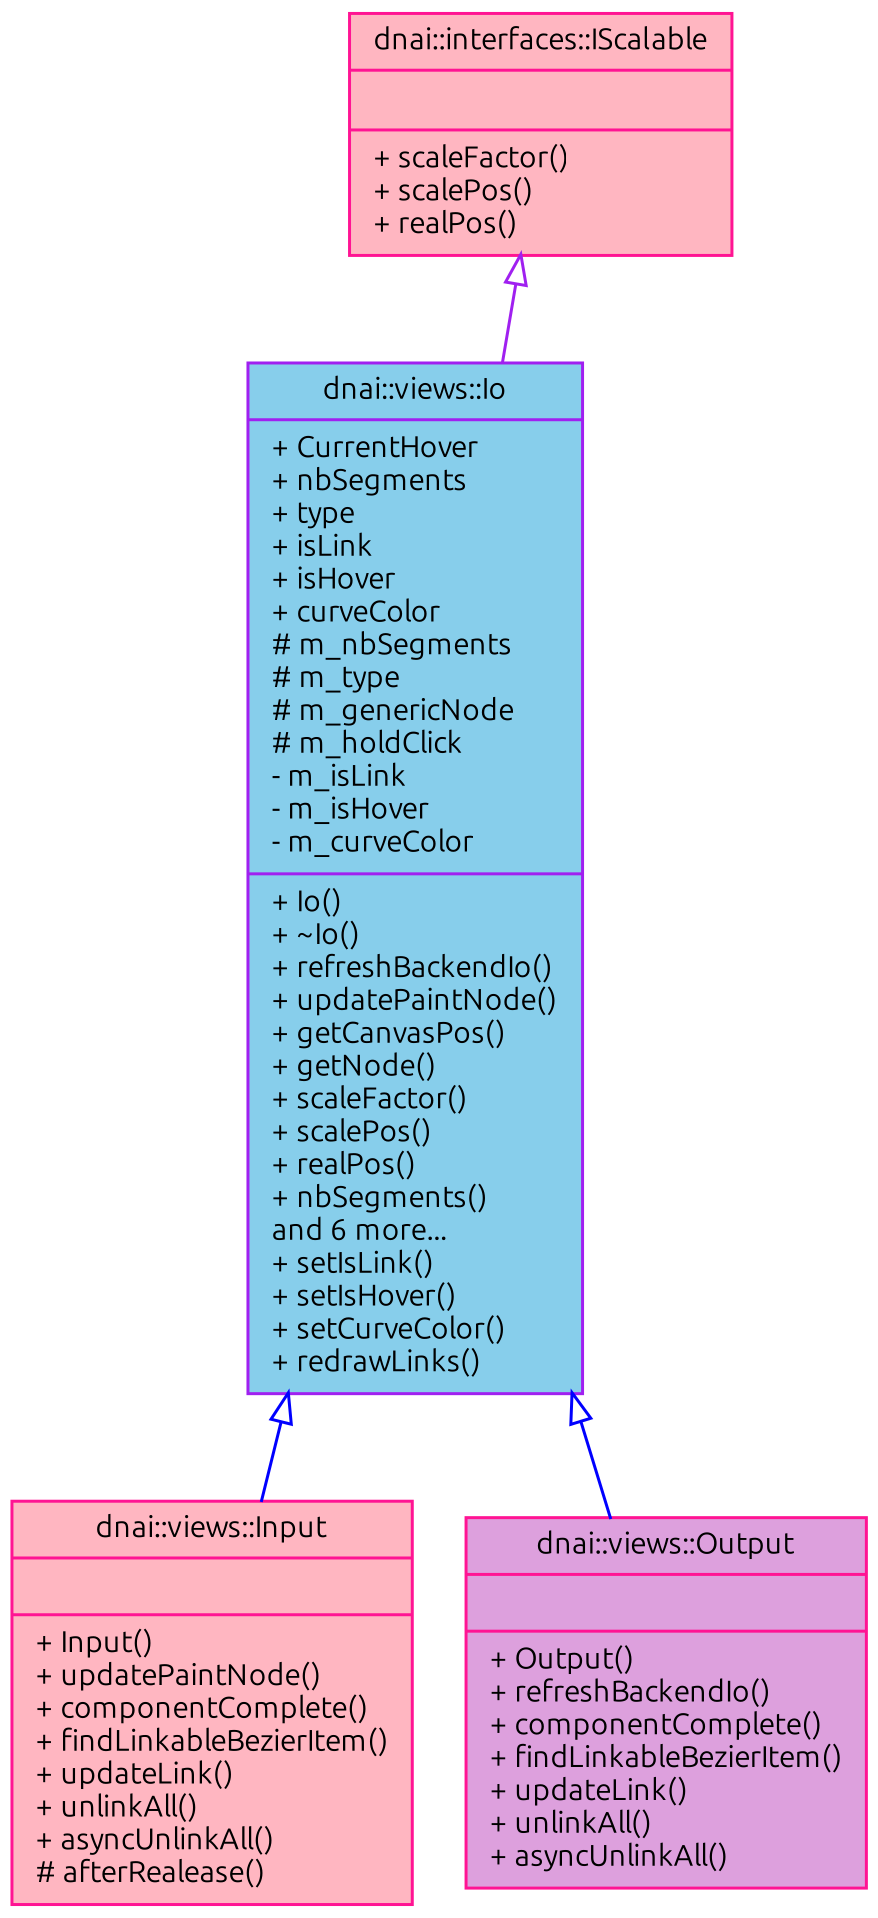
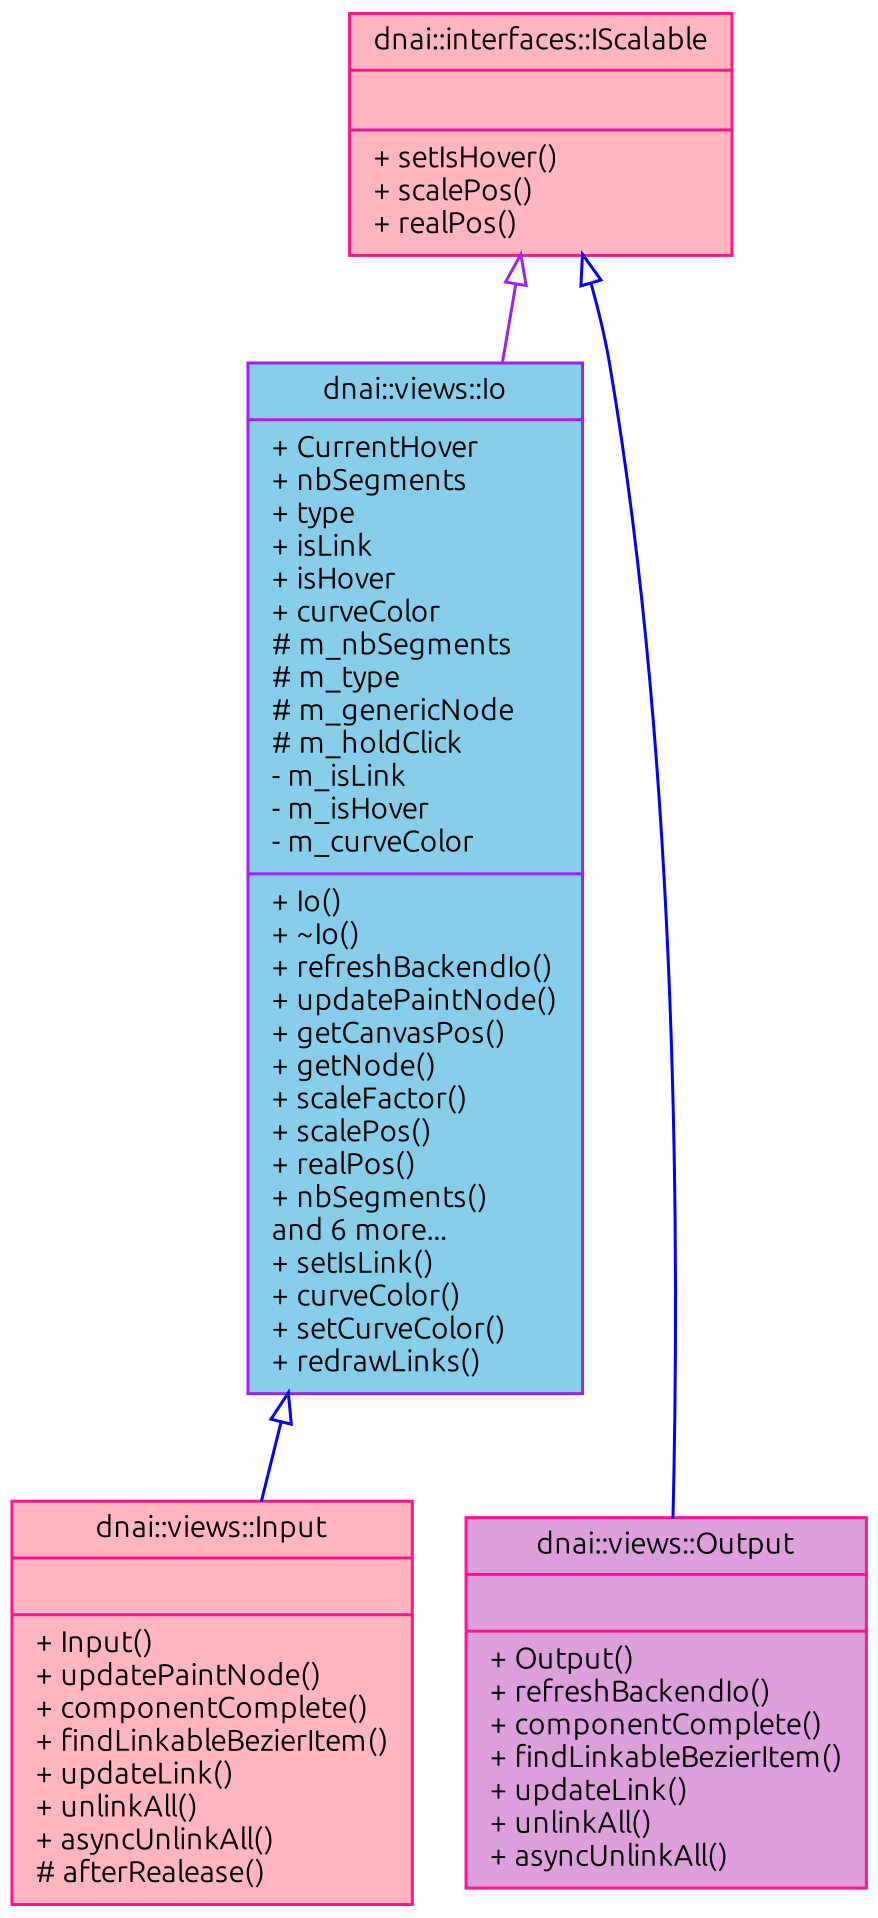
(472, 158) -> (466, 158)
(364, 1297) -> (367, 1297)
(596, 1470) -> (665, 899)
